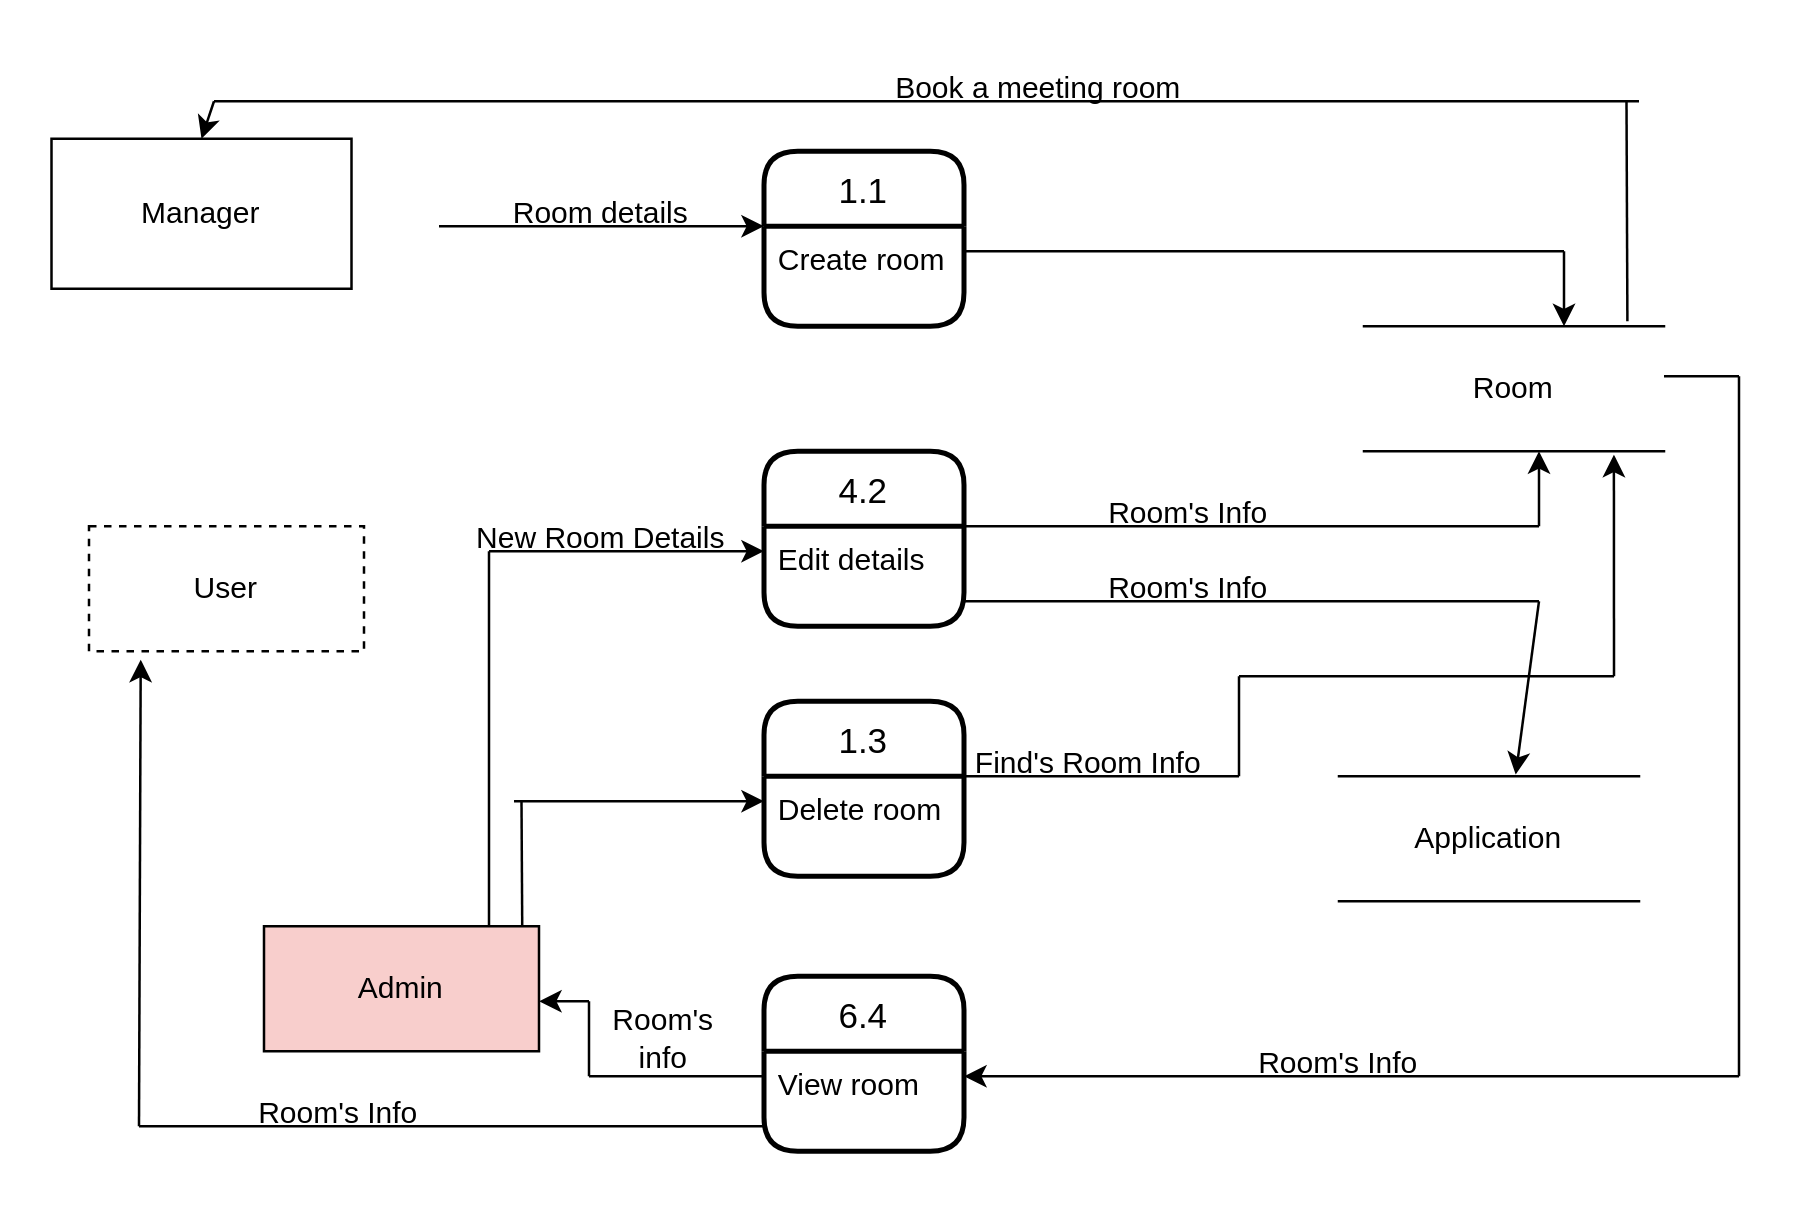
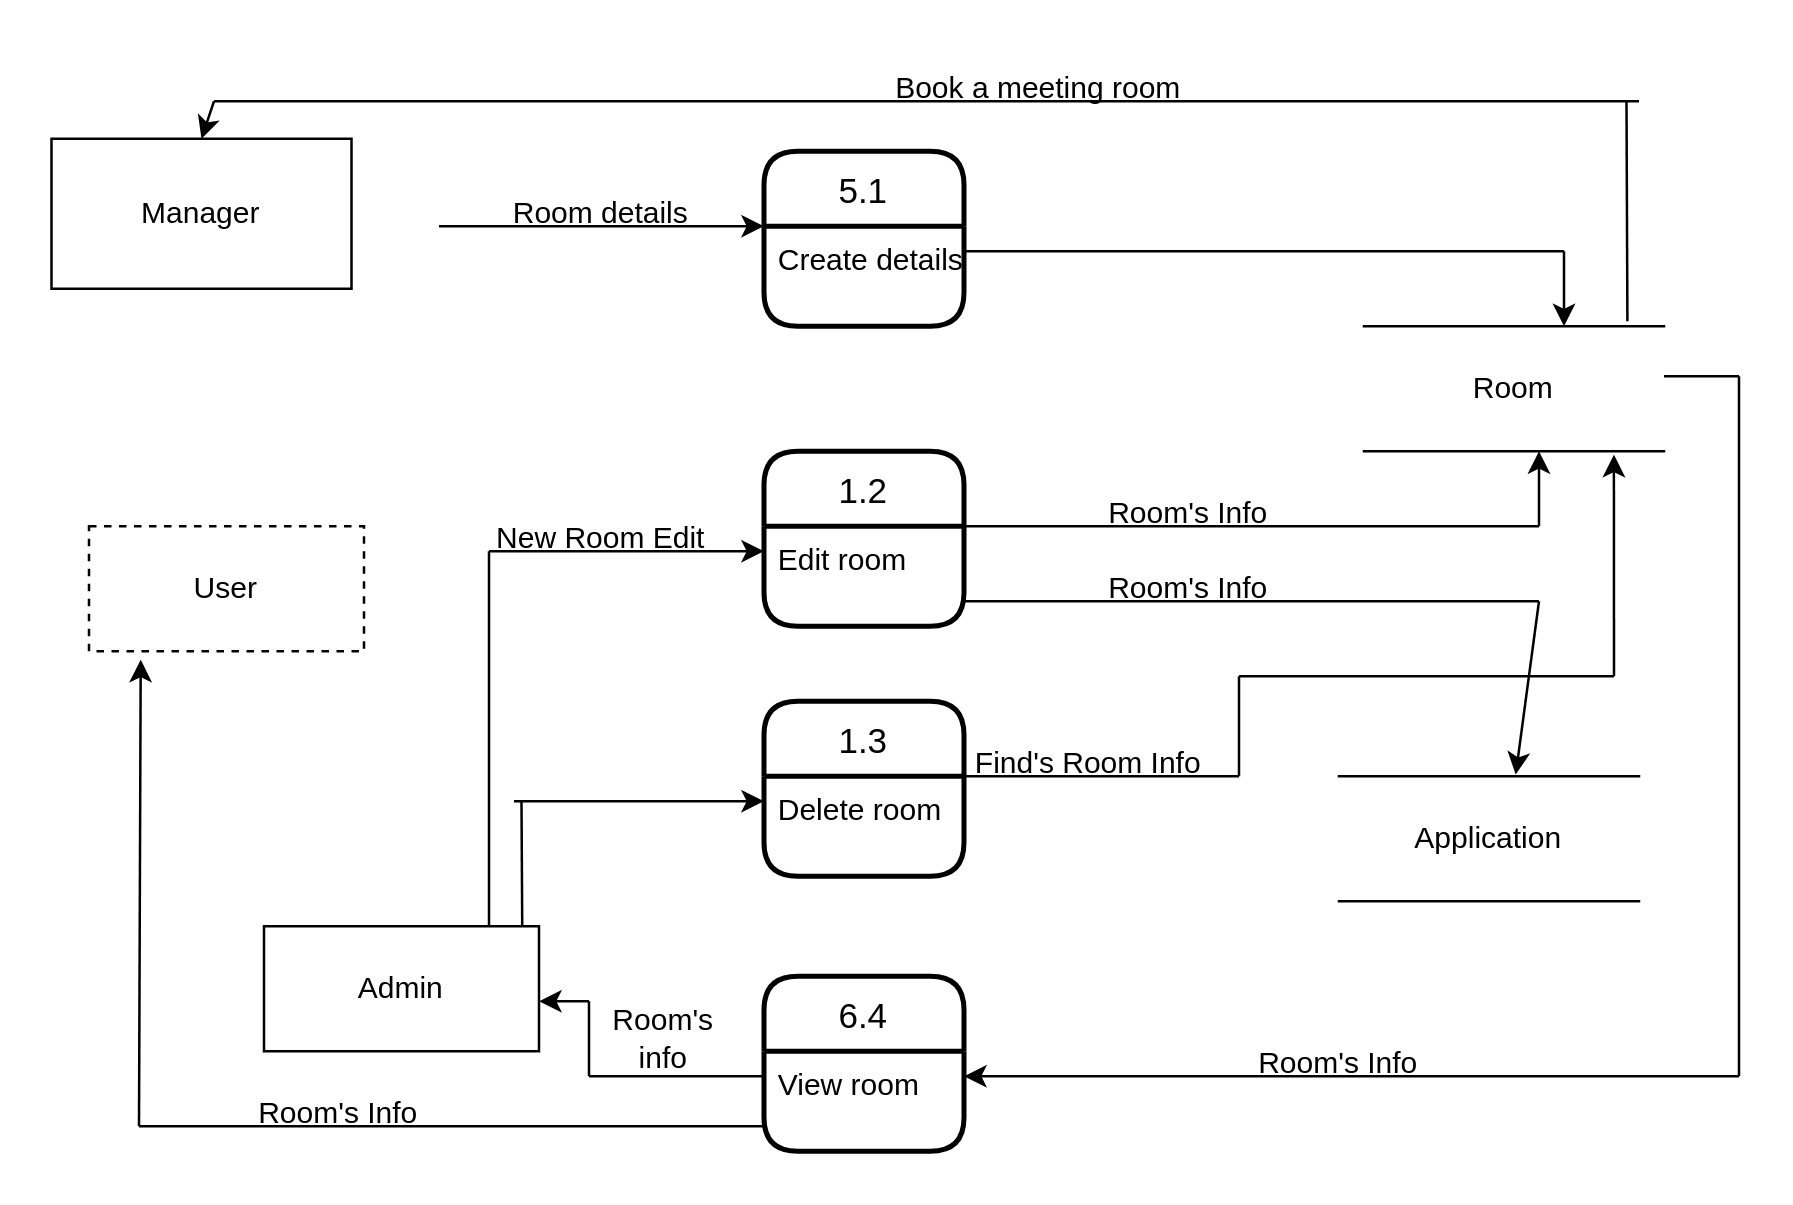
(863, 191) -> (863, 191)
(866, 260) -> (883, 260)
(863, 491) -> (863, 491)
(601, 539) -> (601, 539)
(863, 560) -> (845, 560)
(401, 989) -> (401, 989)
